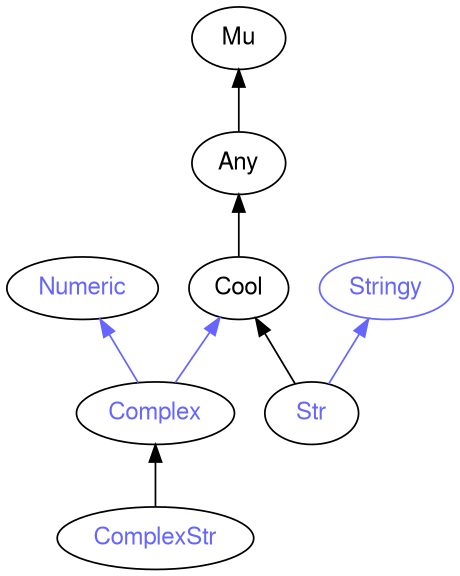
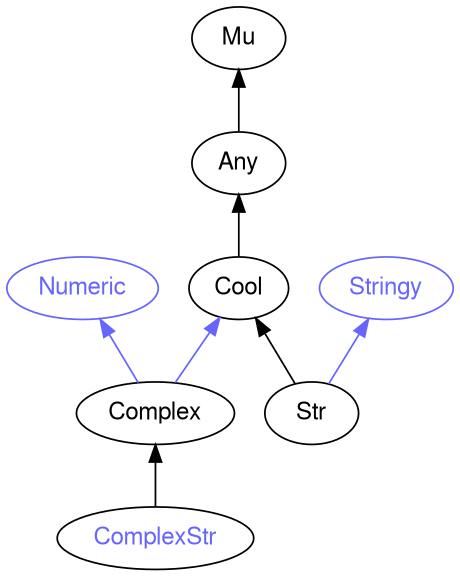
(83, 288) -> (83, 288)
(155, 413) -> (155, 413)
(312, 413) -> (312, 413)
